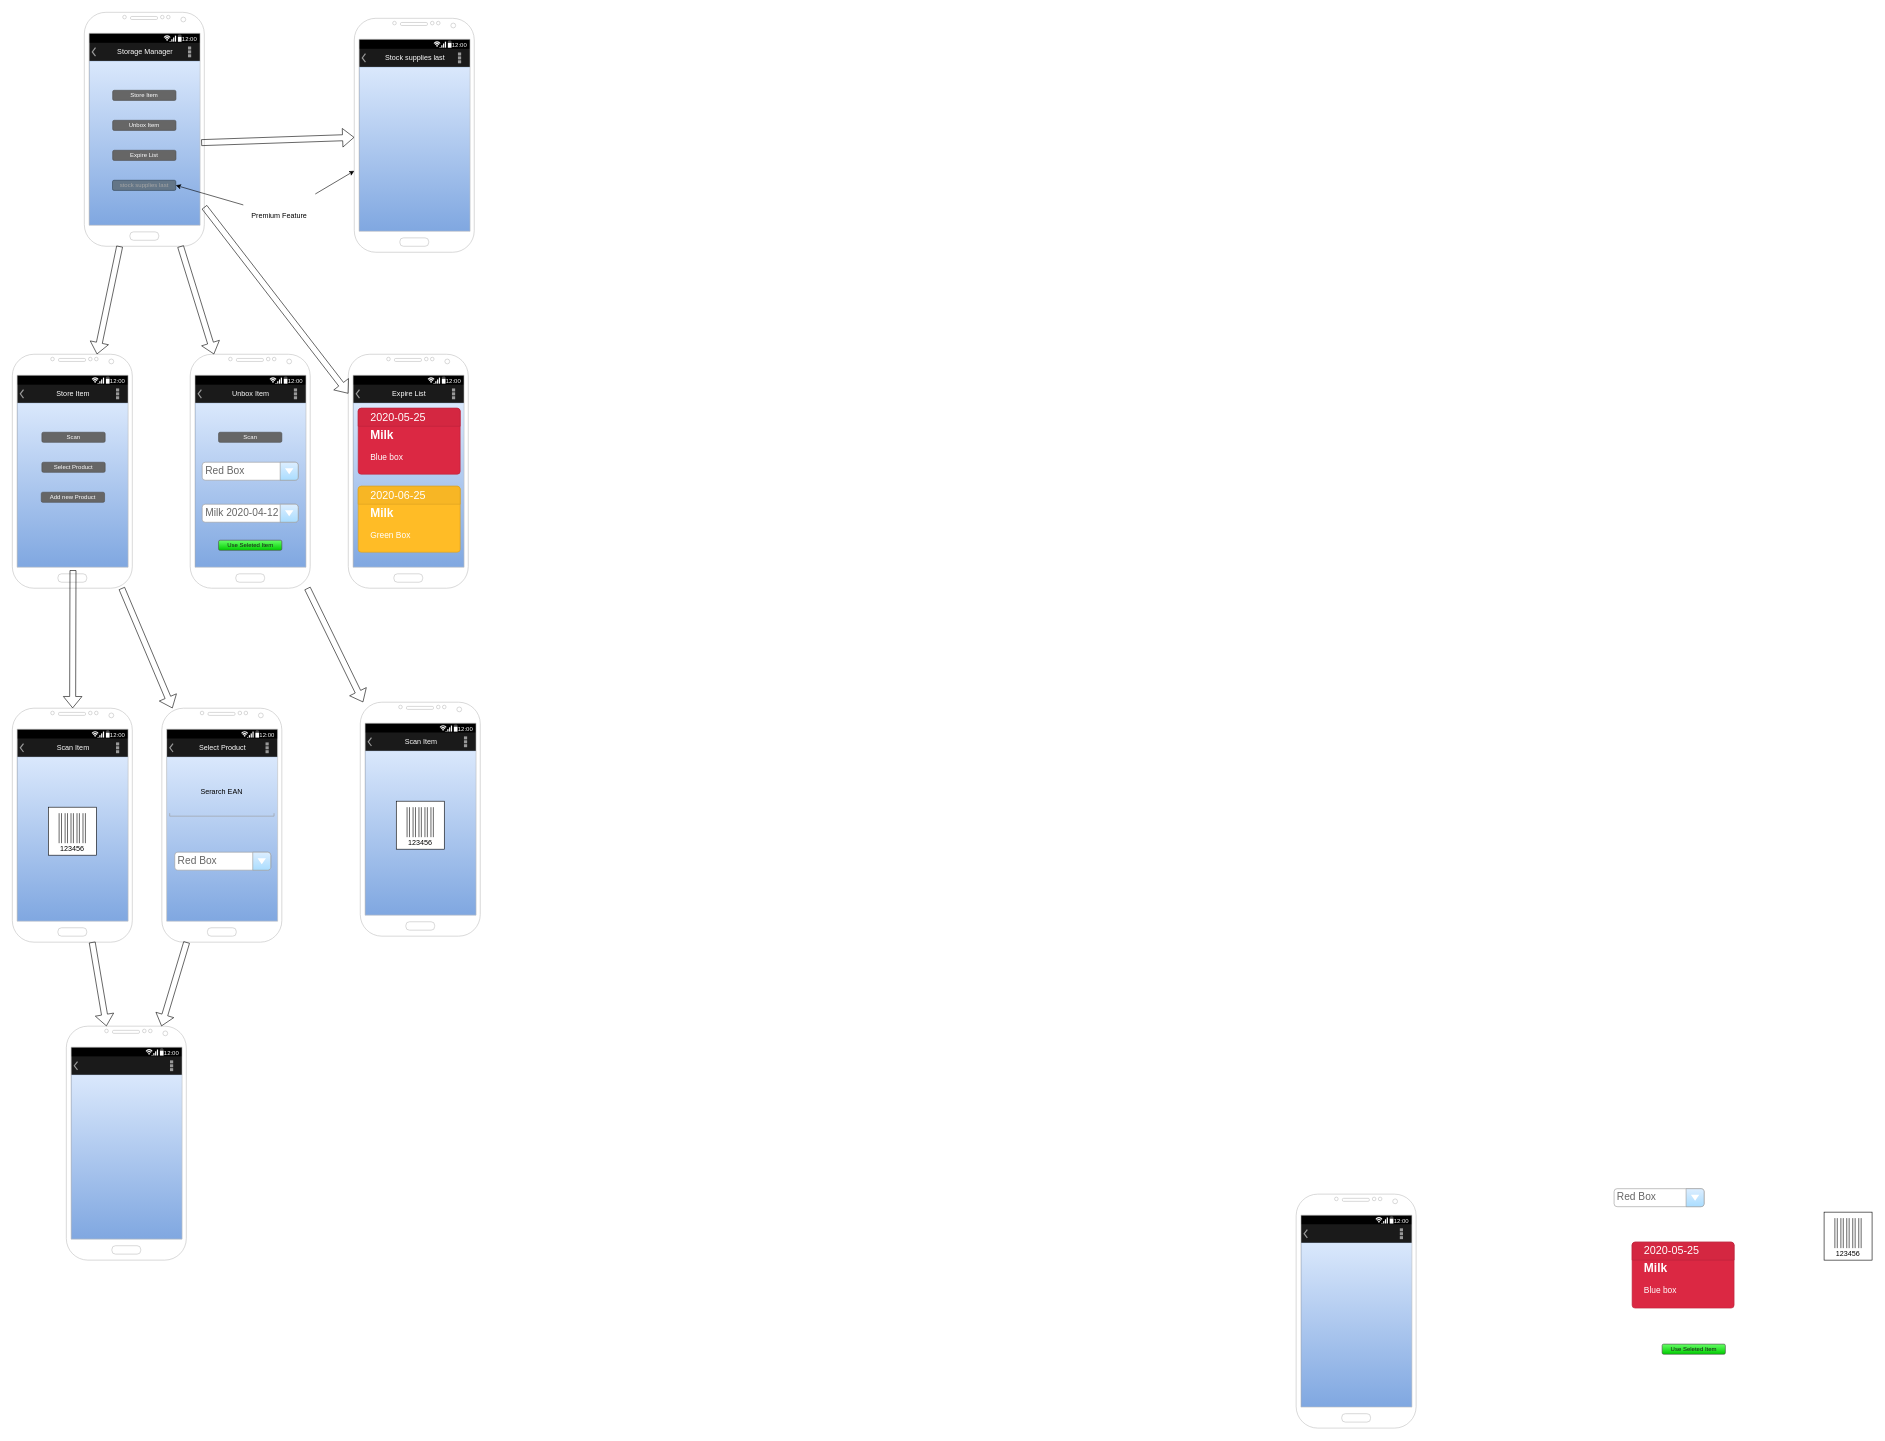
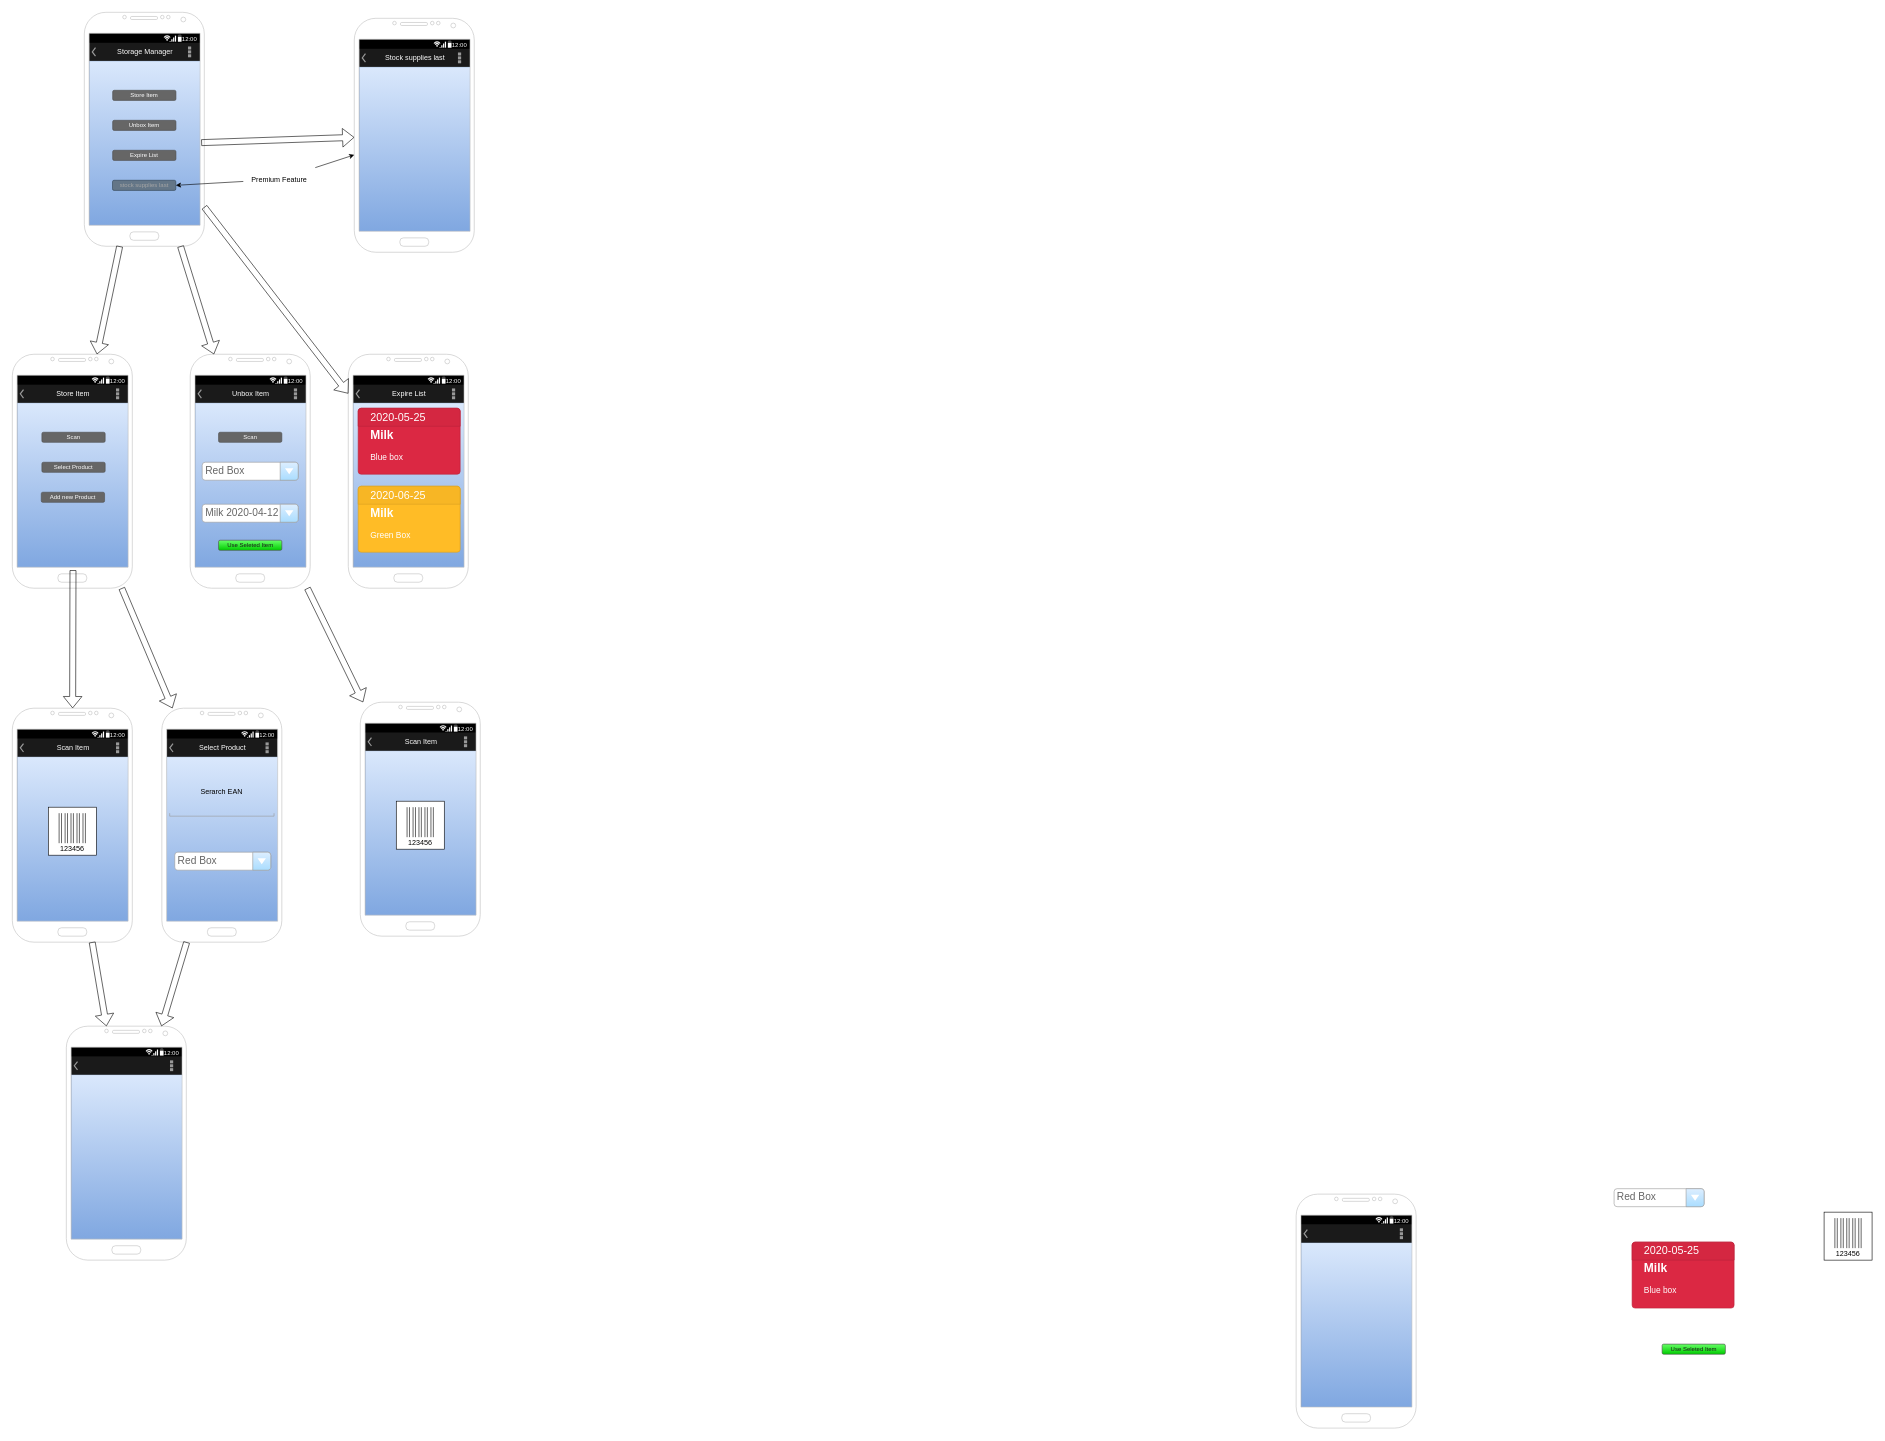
(279, 215) -> (279, 179)
